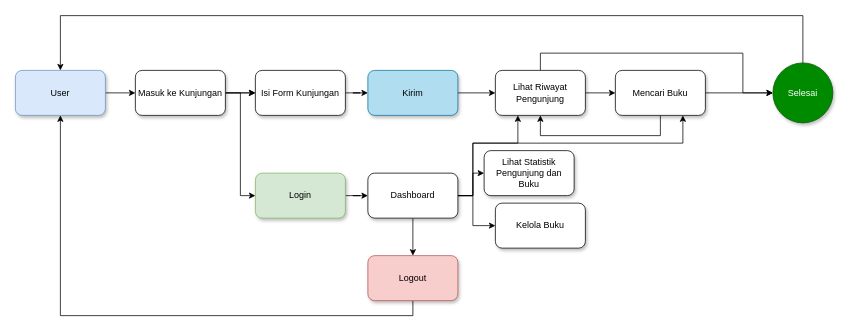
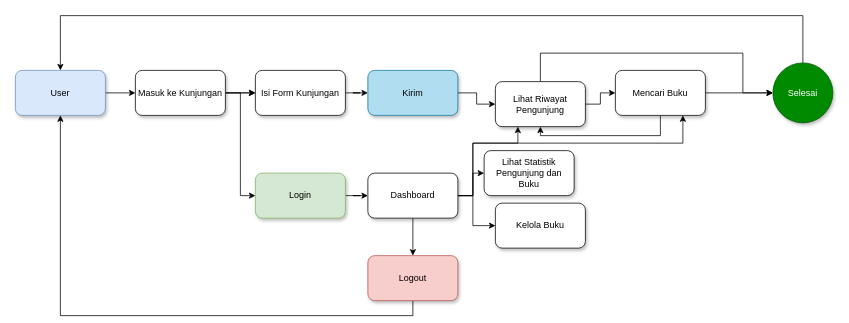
(540, 93) -> (540, 104)
